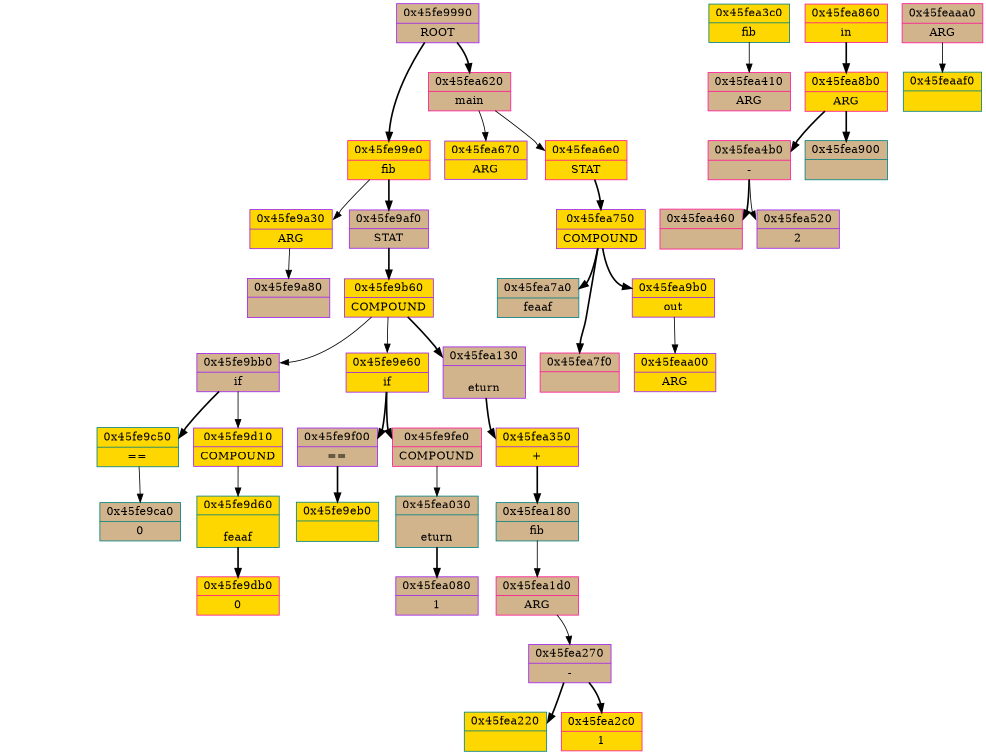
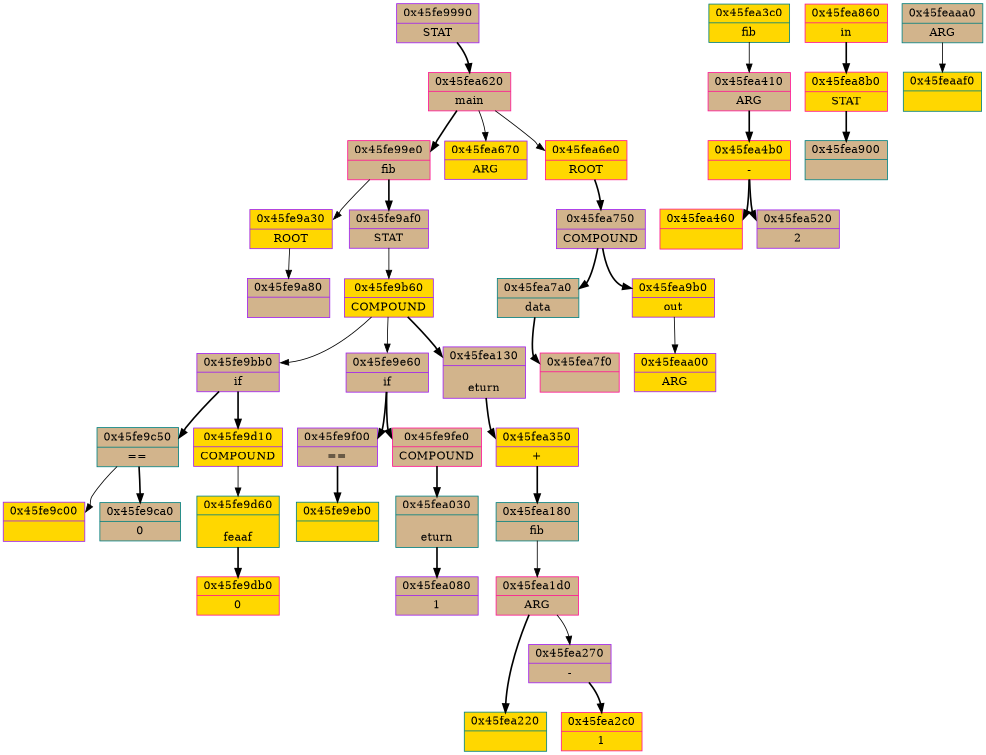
(942, 23) -> (942, 23)
(438, 33) -> (438, 33)
(402, 85) -> (446, 127)
(846, 101) -> (846, 101)
(810, 126) -> (749, 121)
(389, 160) -> (389, 160)
(749, 160) -> (749, 160)
(586, 170) -> (586, 170)
(750, 196) -> (750, 196)
(601, 229) -> (601, 229)
(701, 229) -> (701, 229)
(291, 238) -> (291, 238)
(389, 259) -> (389, 259)
(590, 296) -> (533, 337)
(538, 307) -> (538, 307)
(387, 373) -> (387, 373)
(238, 405) -> (238, 405)
(138, 447) -> (138, 447)
(437, 477) -> (437, 477)
(140, 480) -> (140, 480)
none -> (44, 522)
(558, 699) -> (514, 658)
